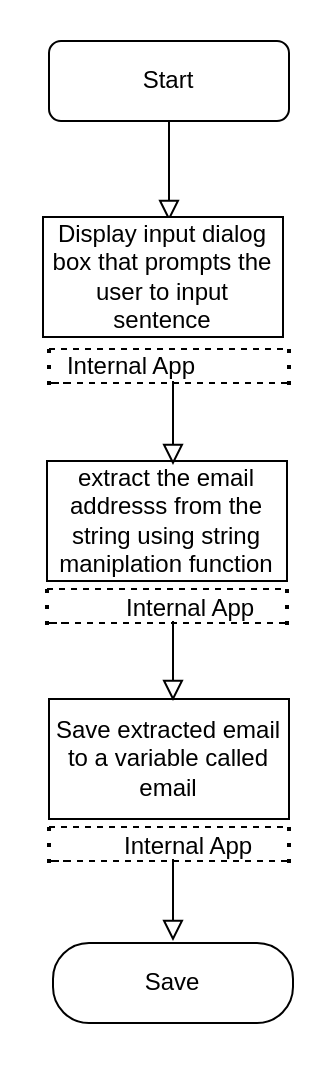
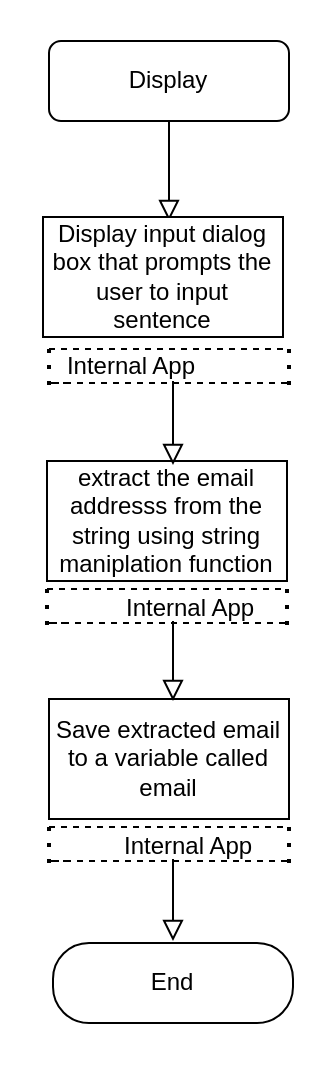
(169, 81) -> (169, 81)
(173, 983) -> (173, 983)
